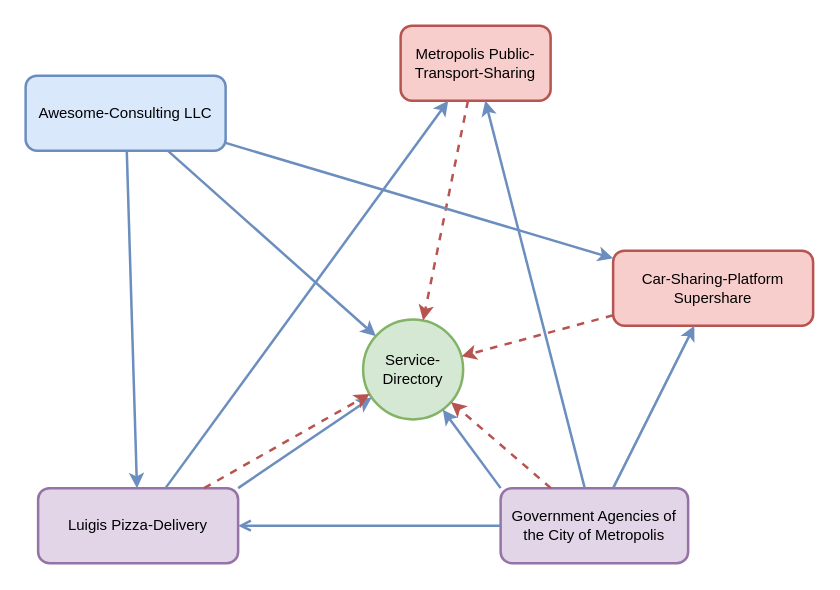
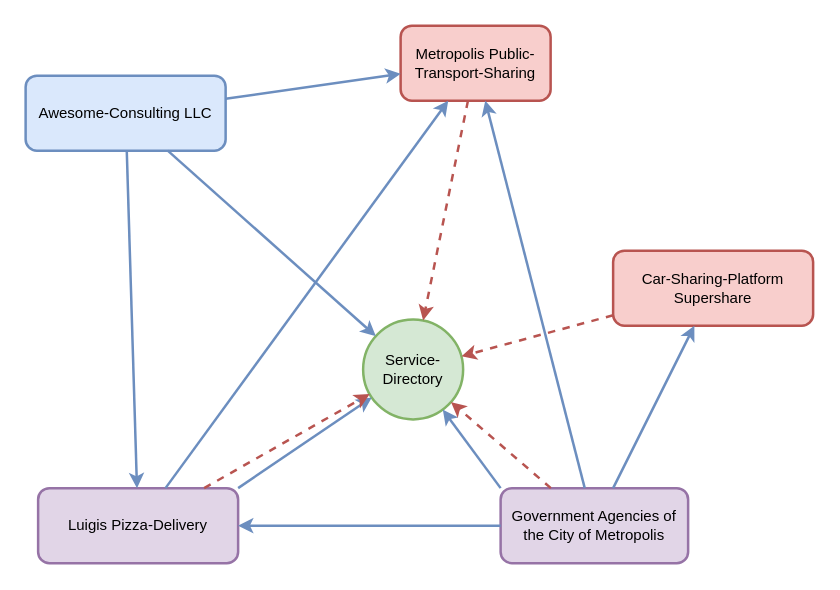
(414, 199) -> (308, 87)
(249, 526) -> (250, 526)
